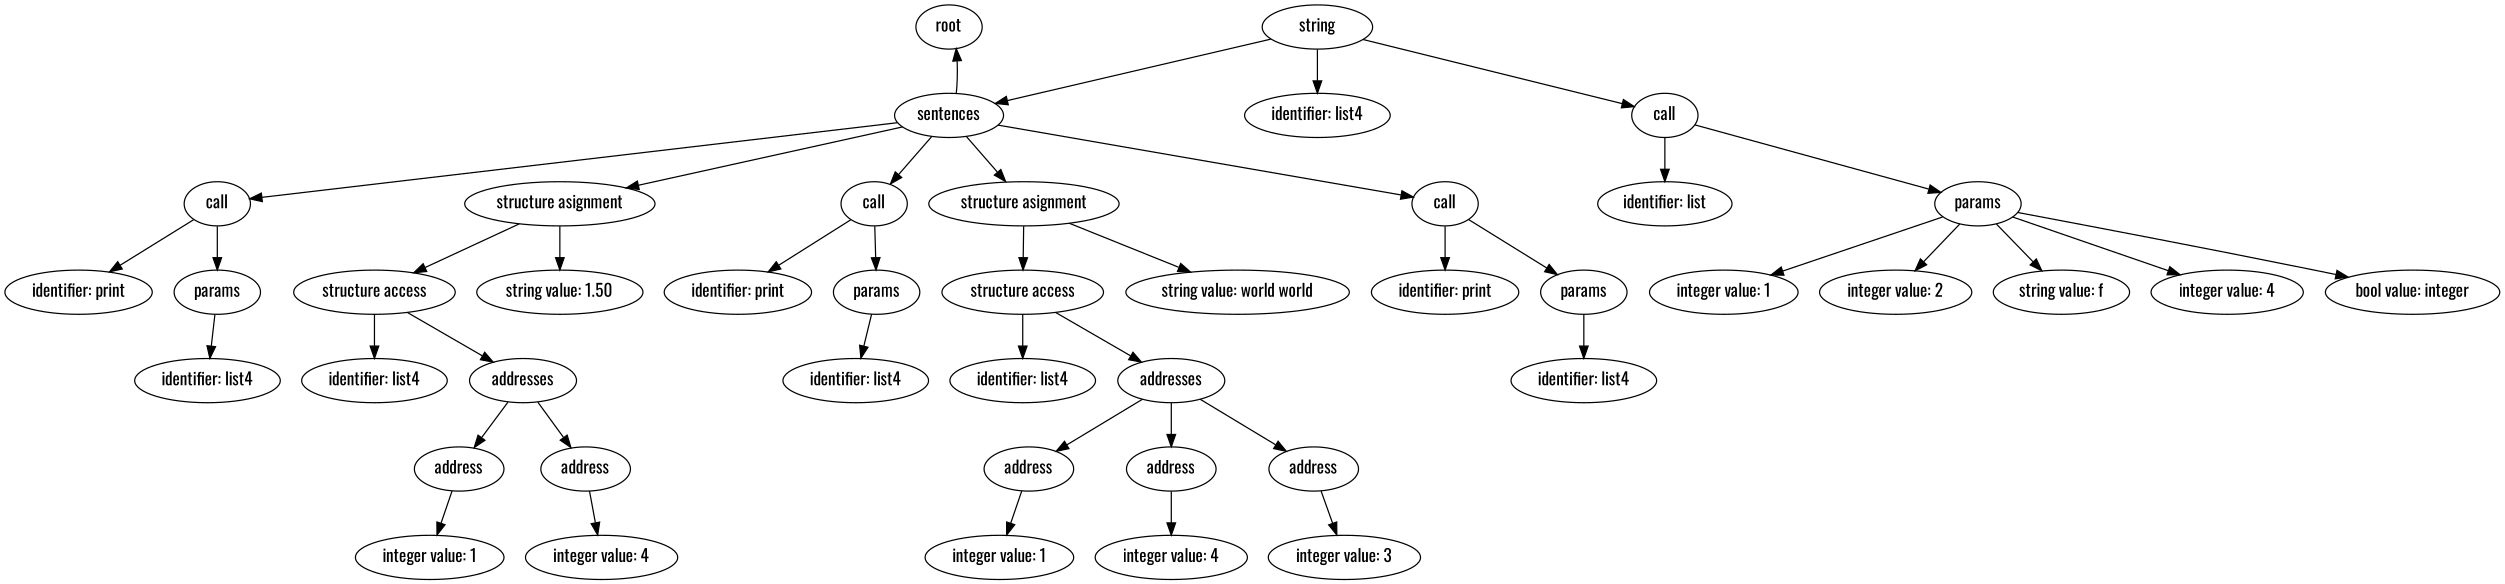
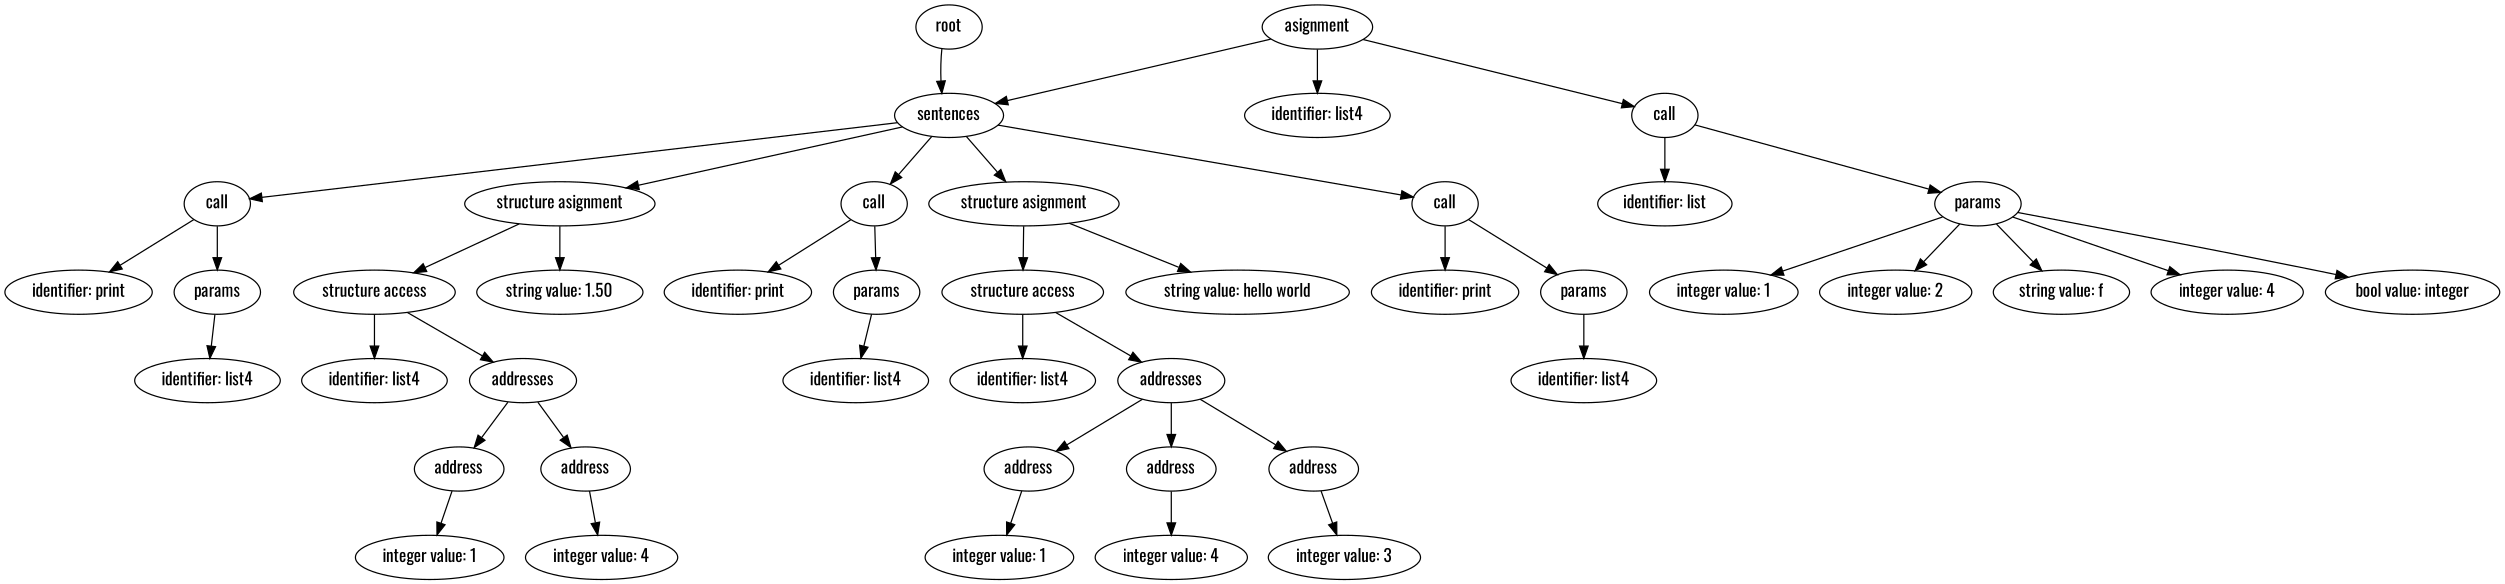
(1317, 27) -> (1317, 27)
(957, 77) -> (941, 65)
(1238, 292) -> (1238, 292)
